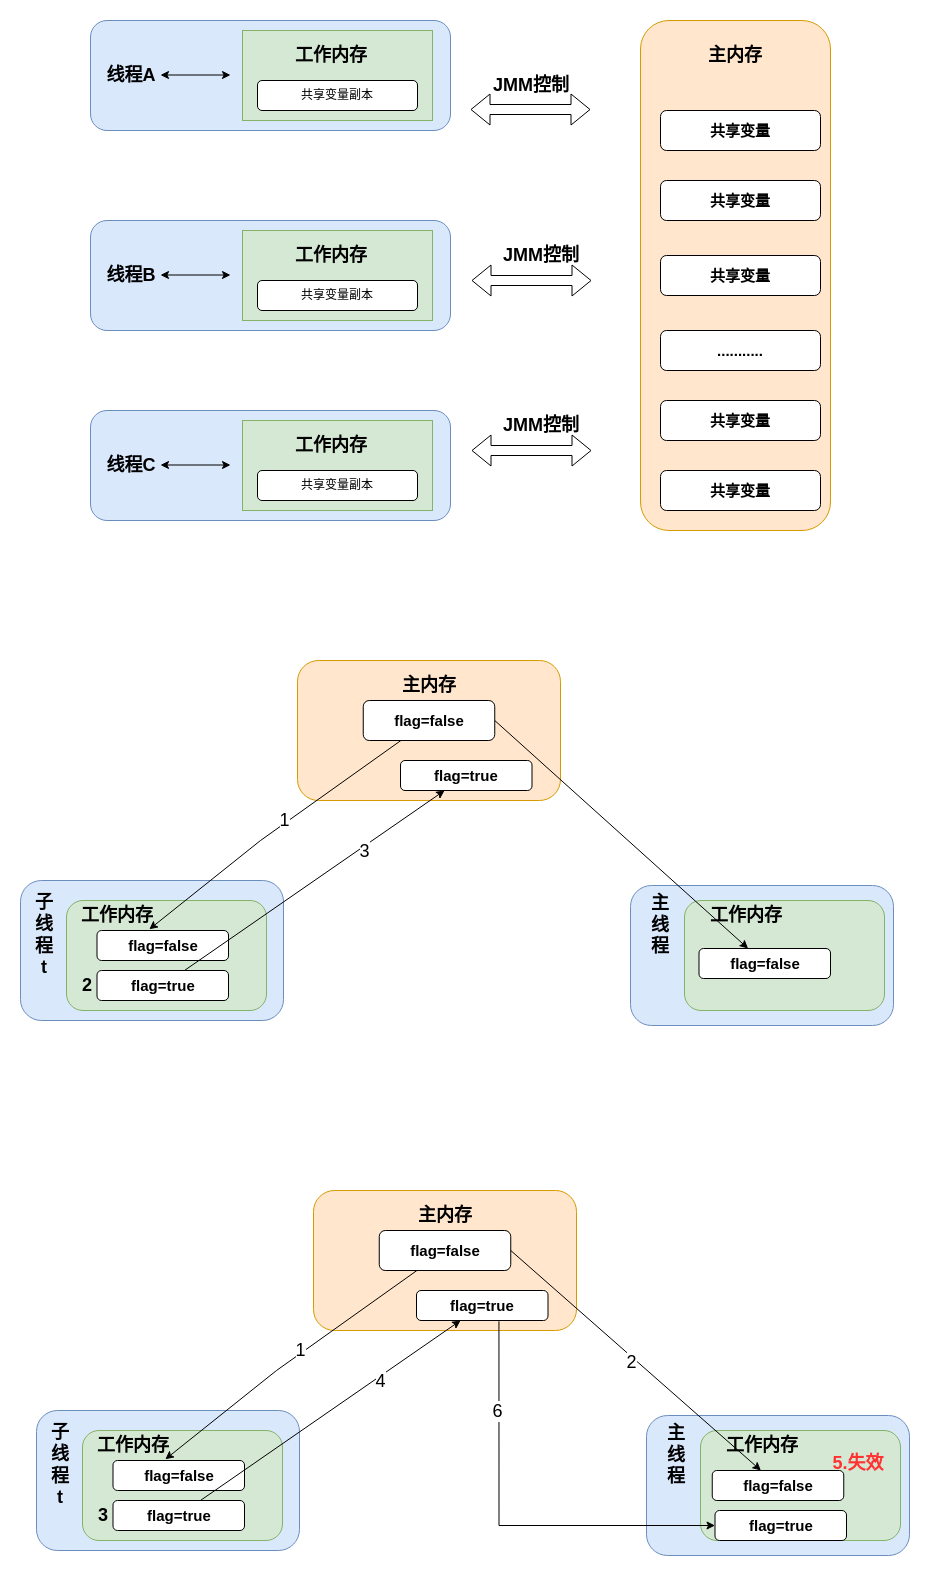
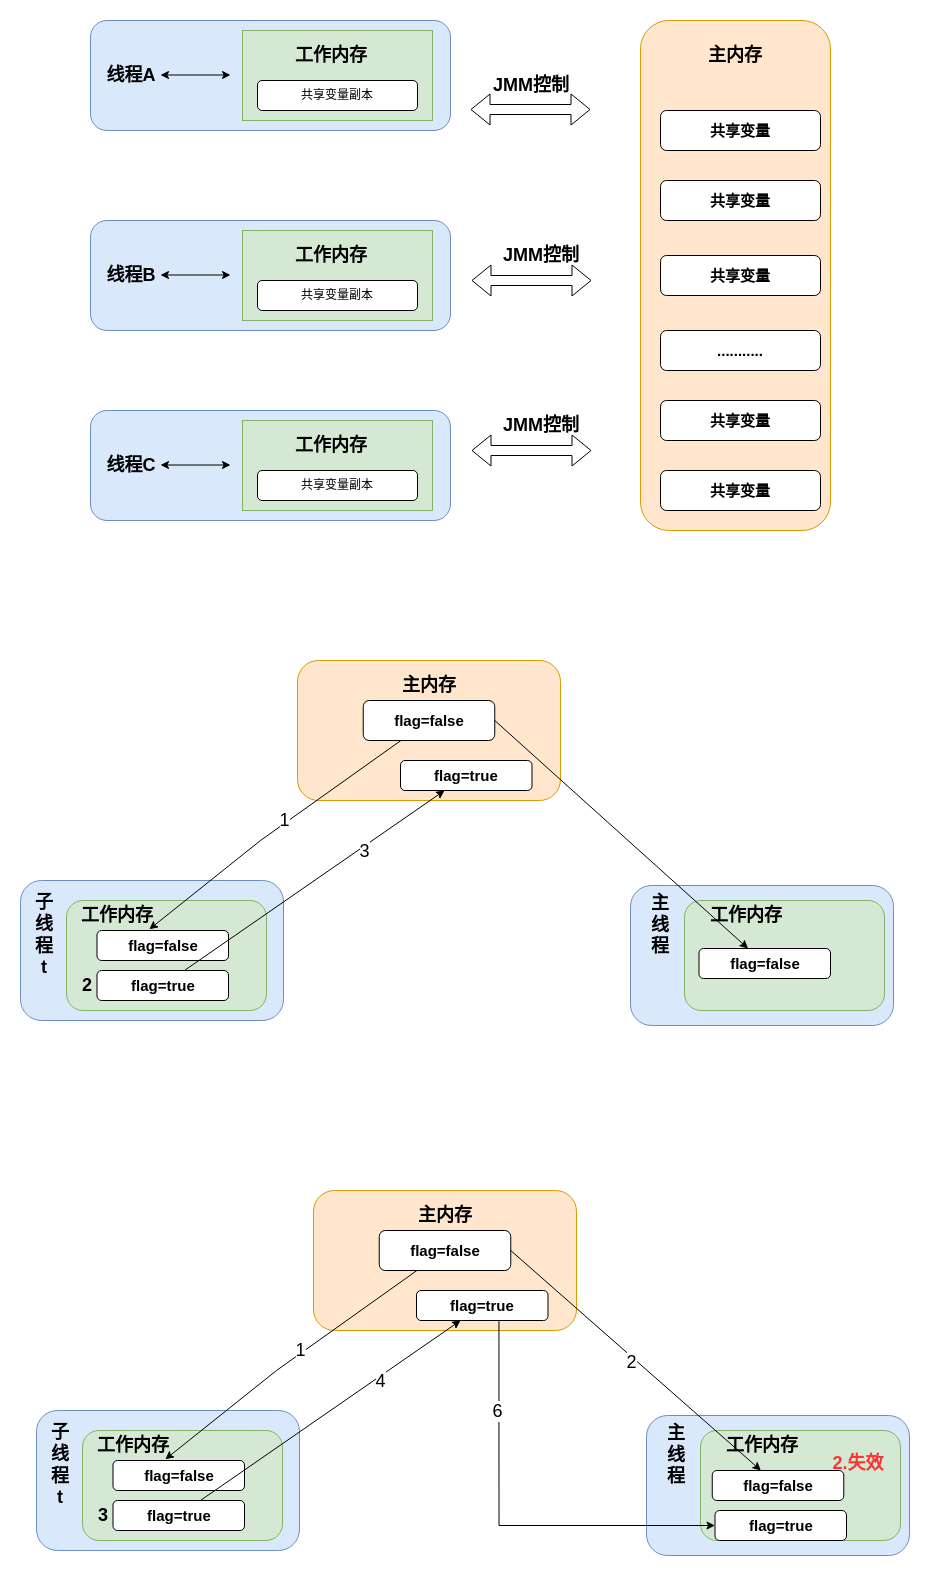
(859, 1464) -> (859, 1464)
